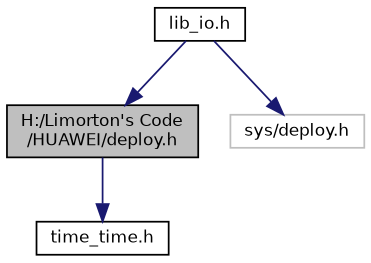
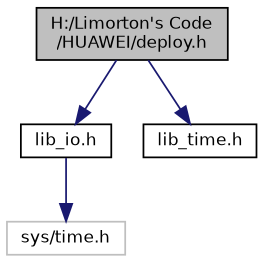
(162, 67) -> (101, 85)
(297, 131) -> (66, 238)
(103, 238) -> (200, 141)
